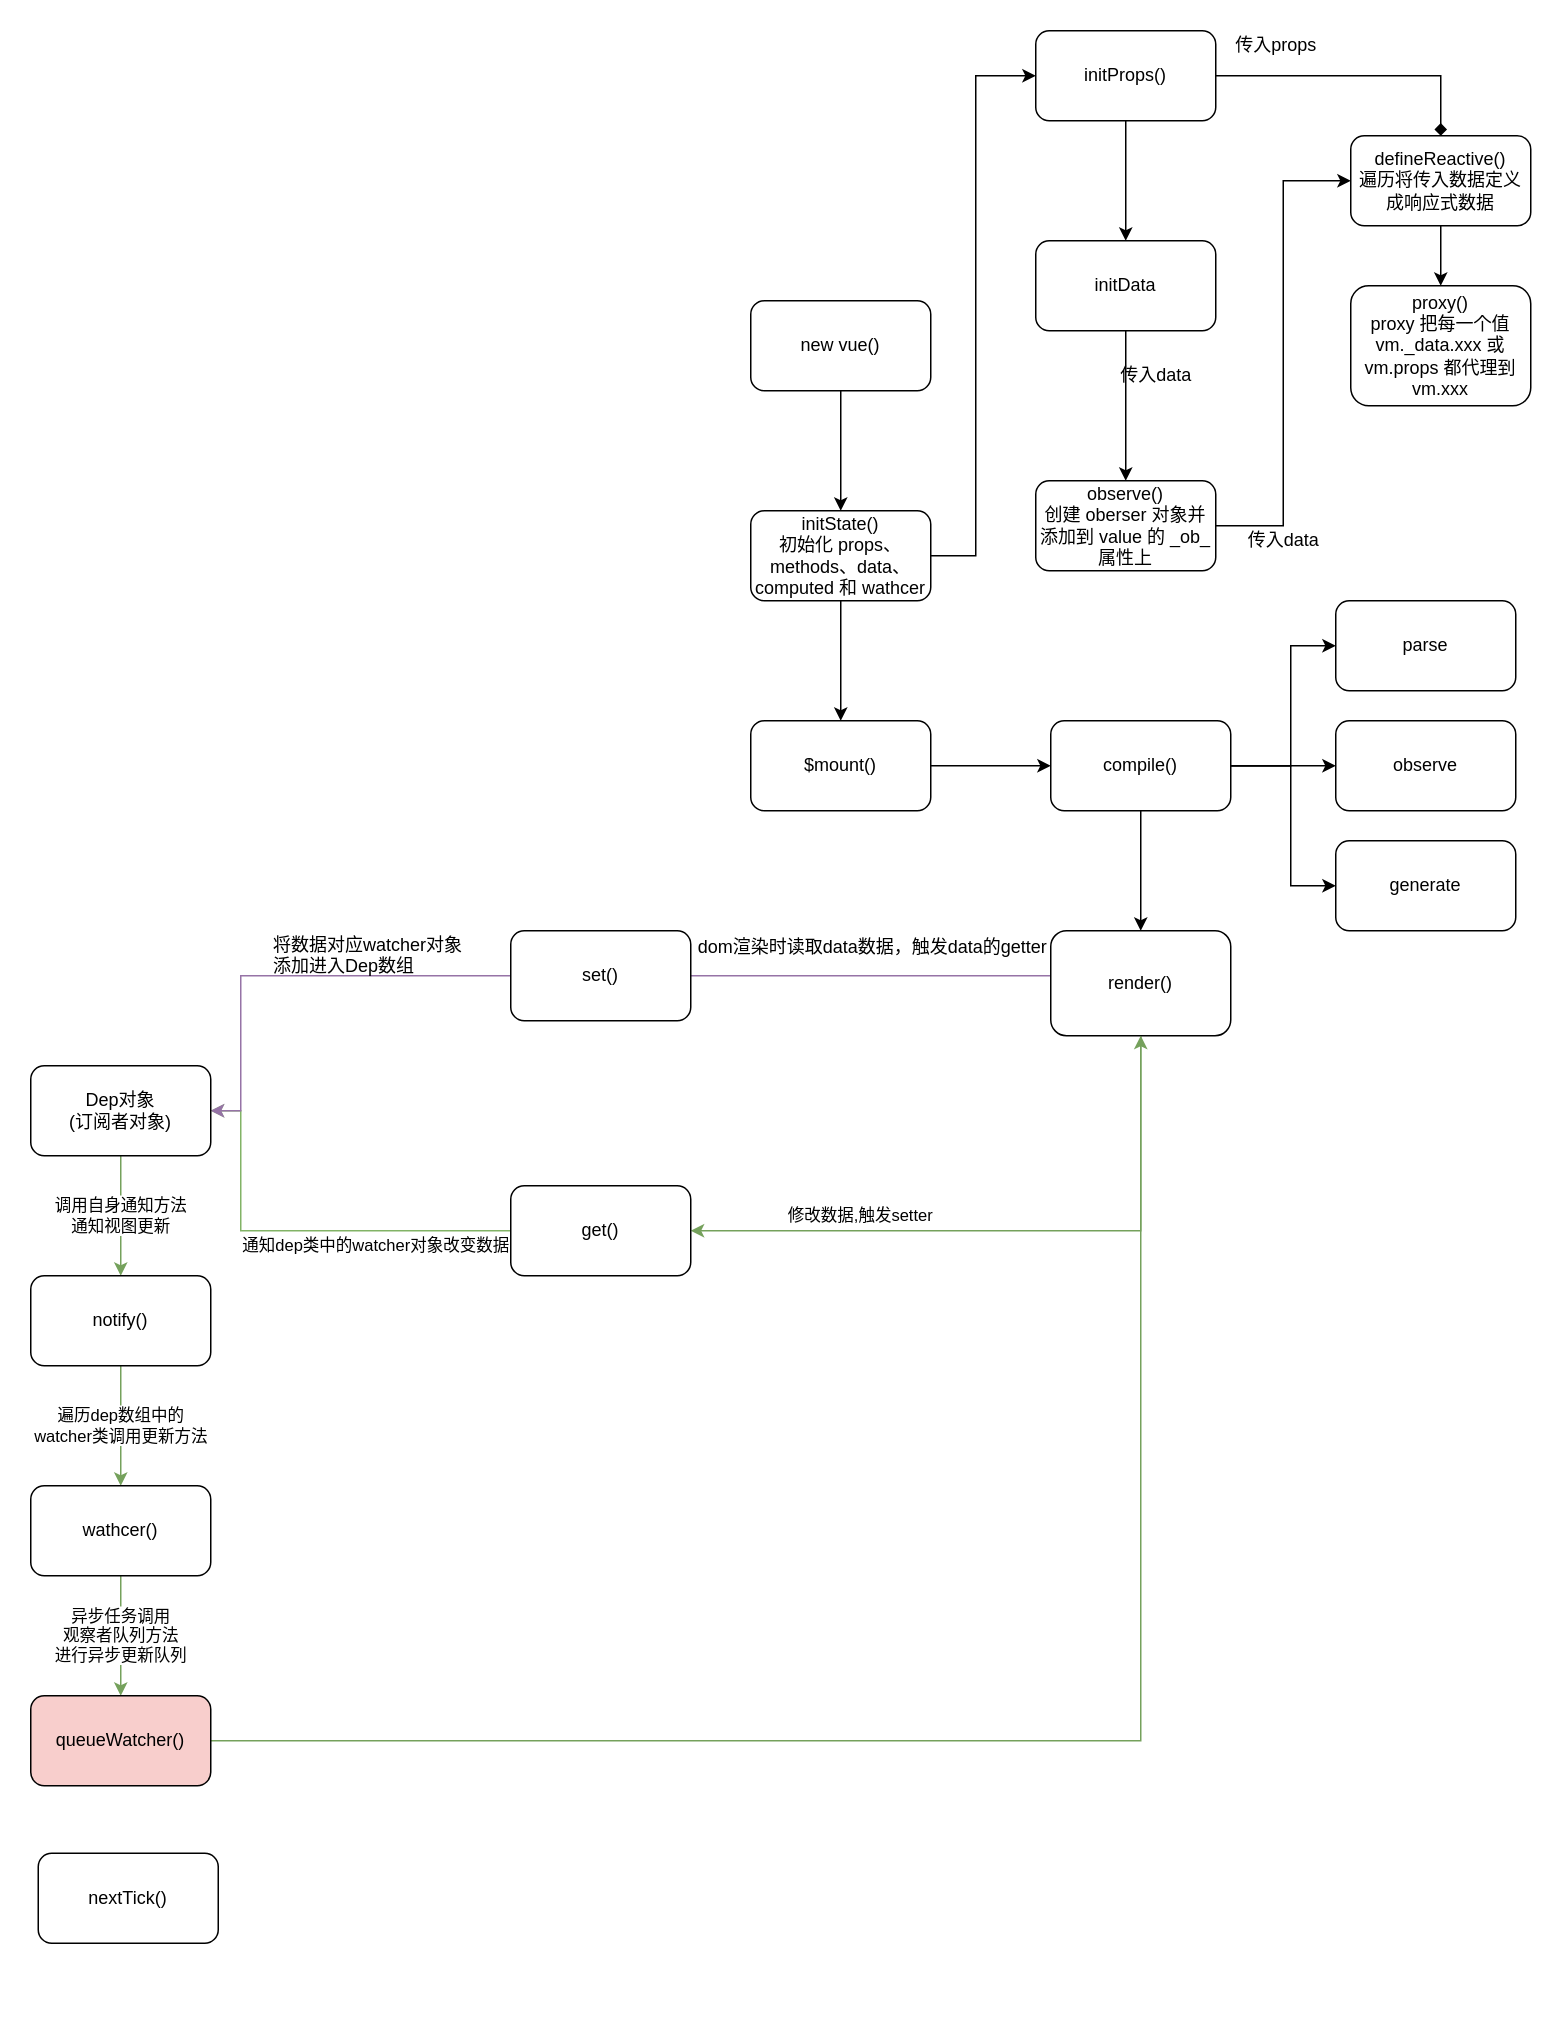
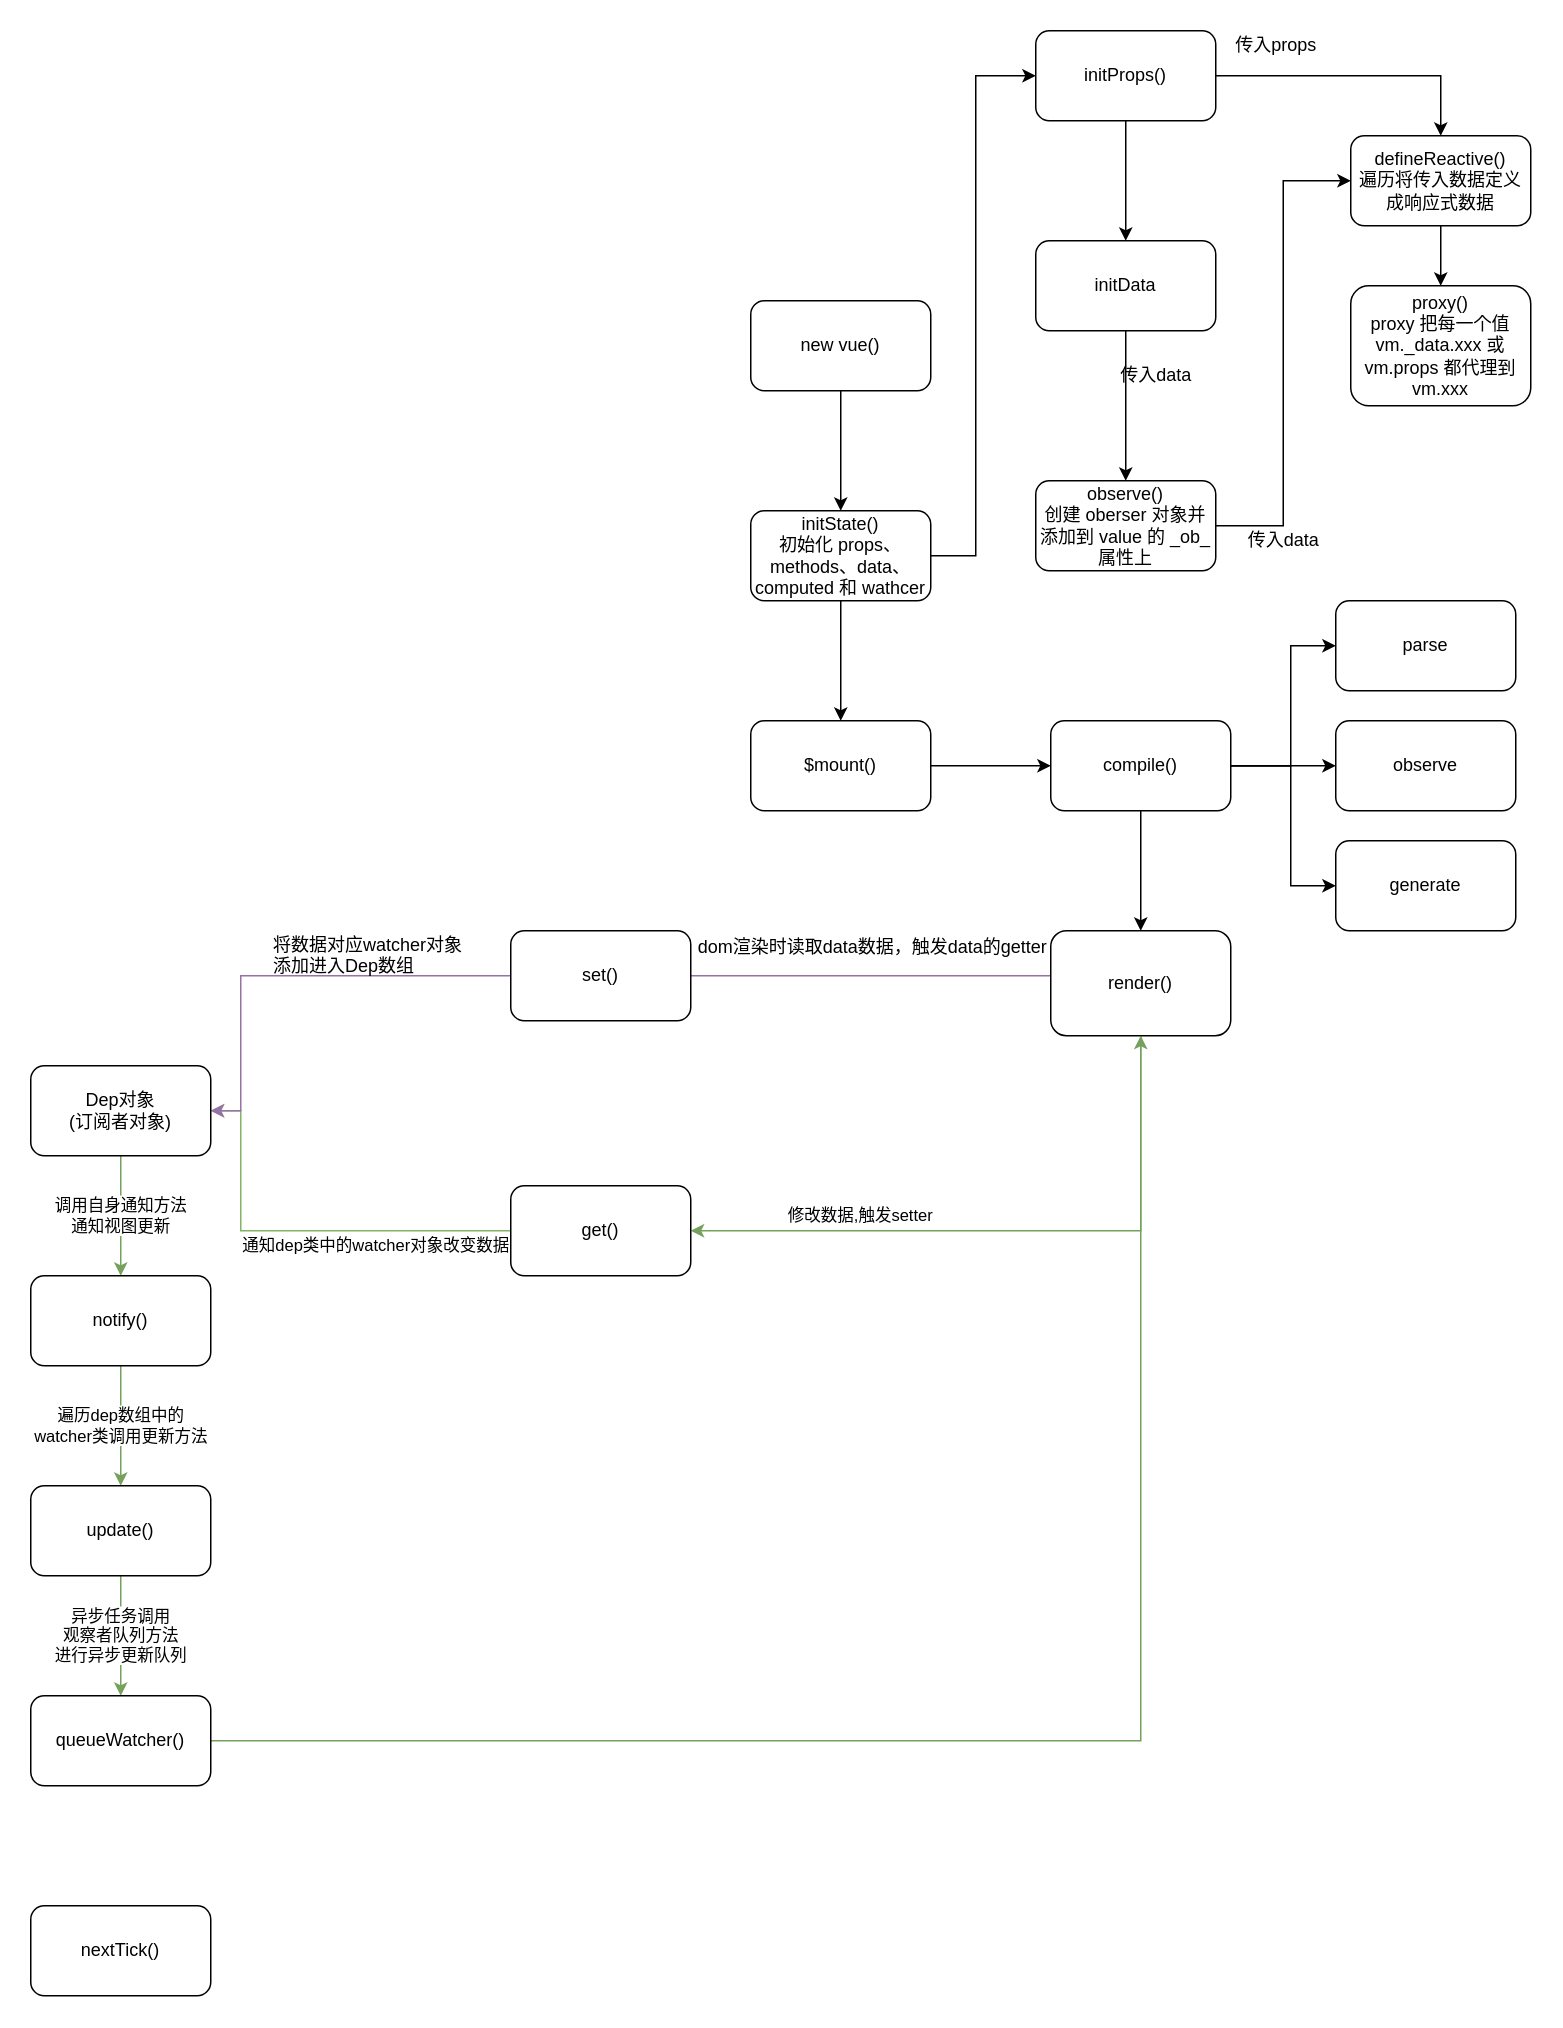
(1441, 123) -> (1441, 124)
(121, 1531) -> (121, 1531)
(121, 1741) -> (121, 1741)
(128, 1898) -> (121, 1951)
